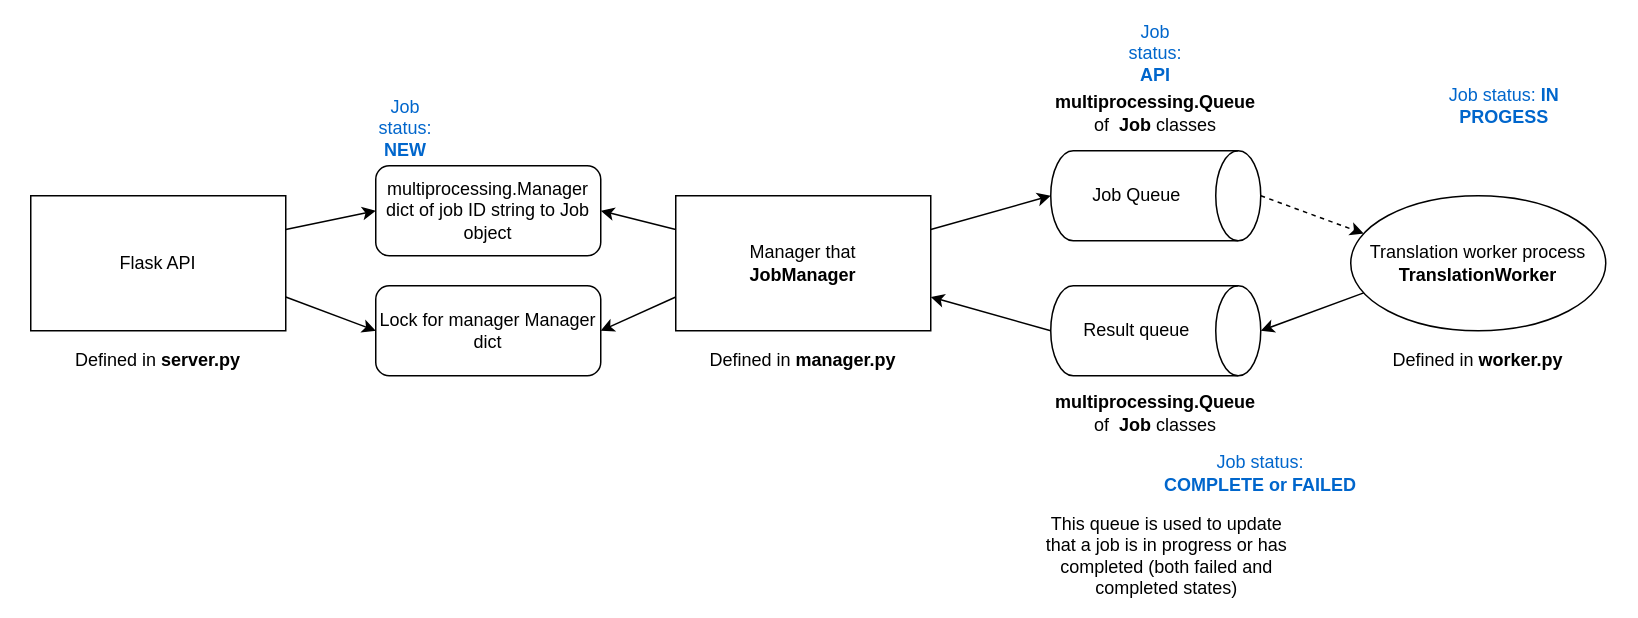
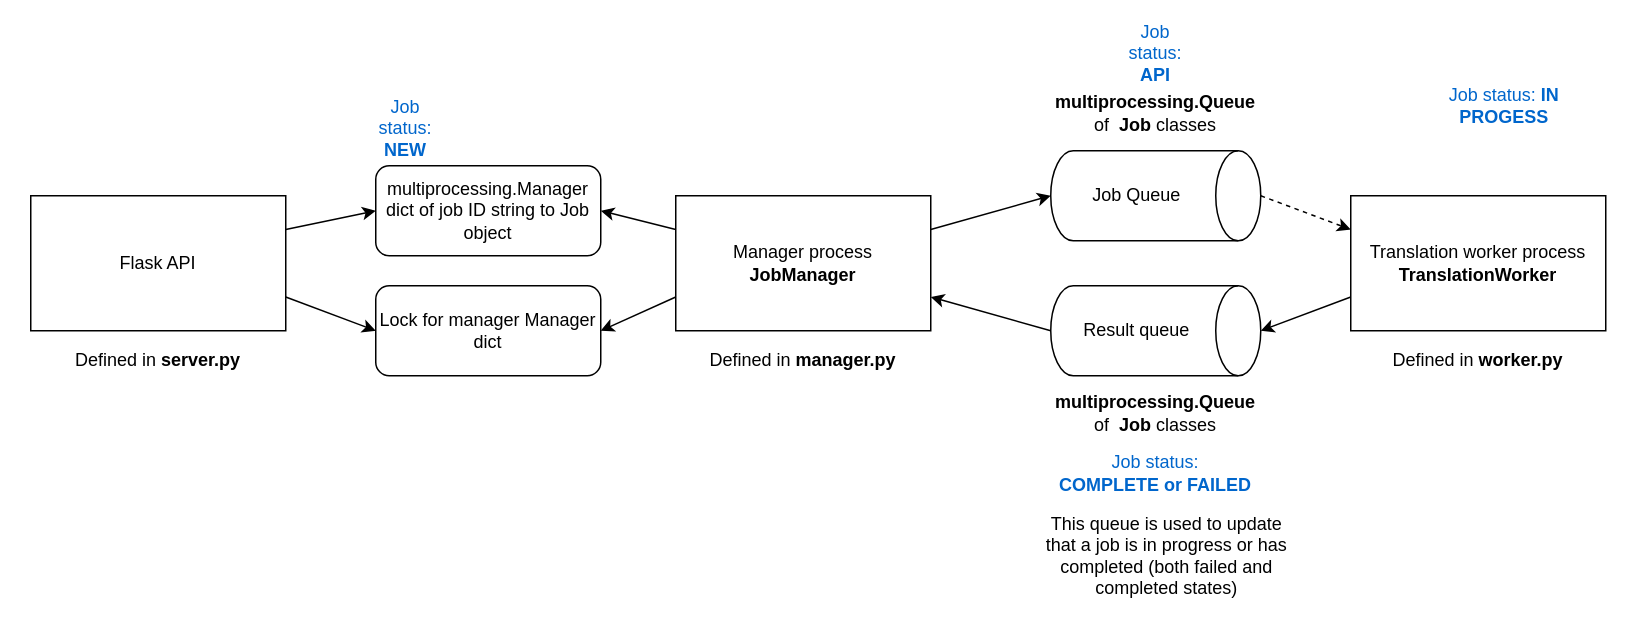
(803, 263) -> (803, 263)
(1478, 263) -> (1478, 263)
(1261, 473) -> (1156, 473)
